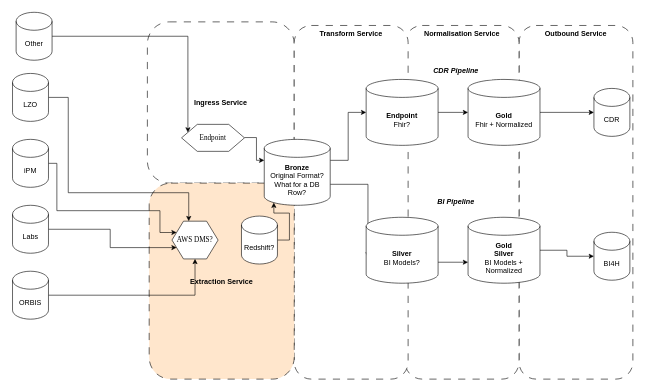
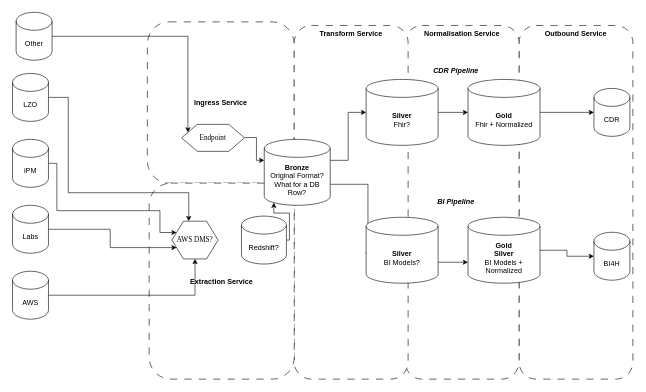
(402, 120) -> (402, 120)
(260, 240) -> (264, 240)
(222, 281) -> (222, 281)
(30, 303) -> (30, 303)
